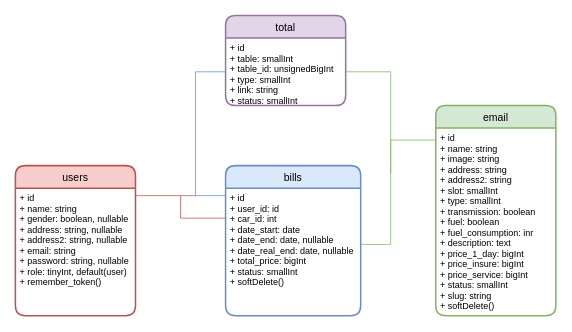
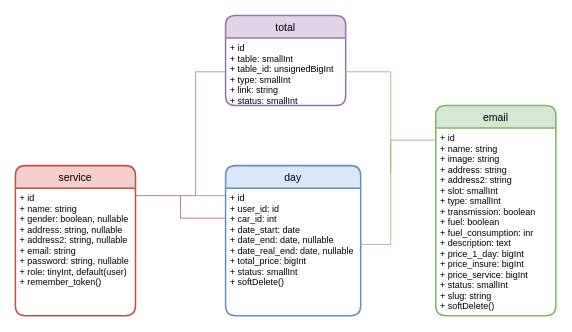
(75, 177) -> (75, 177)
(293, 177) -> (293, 177)
